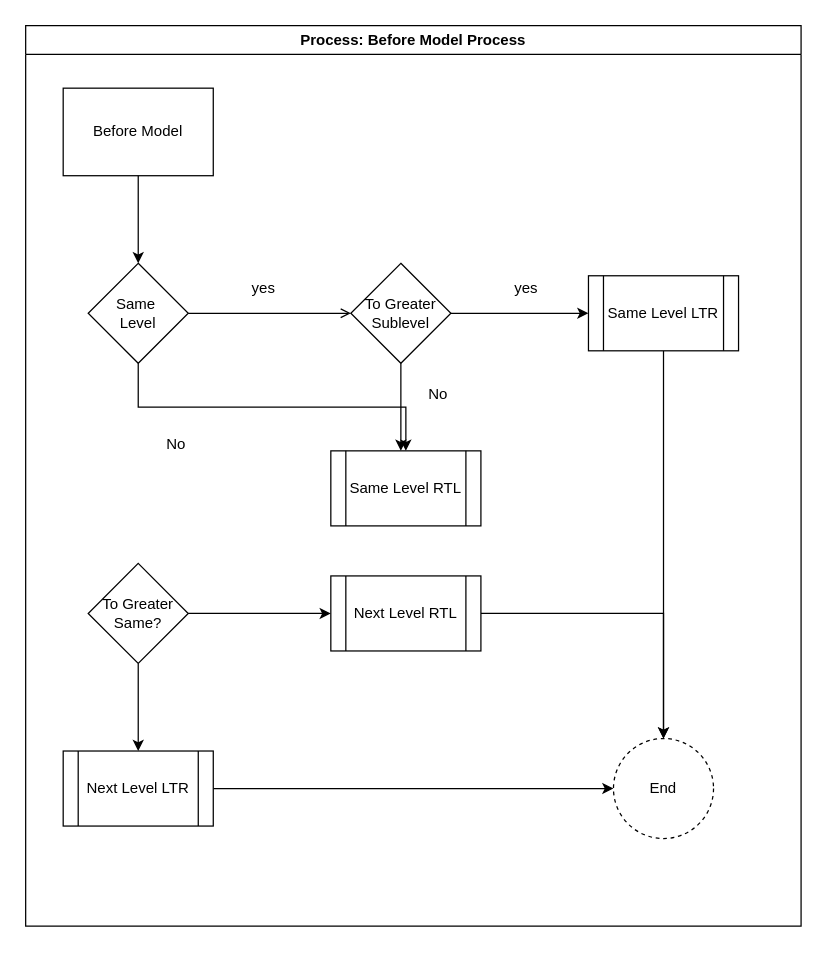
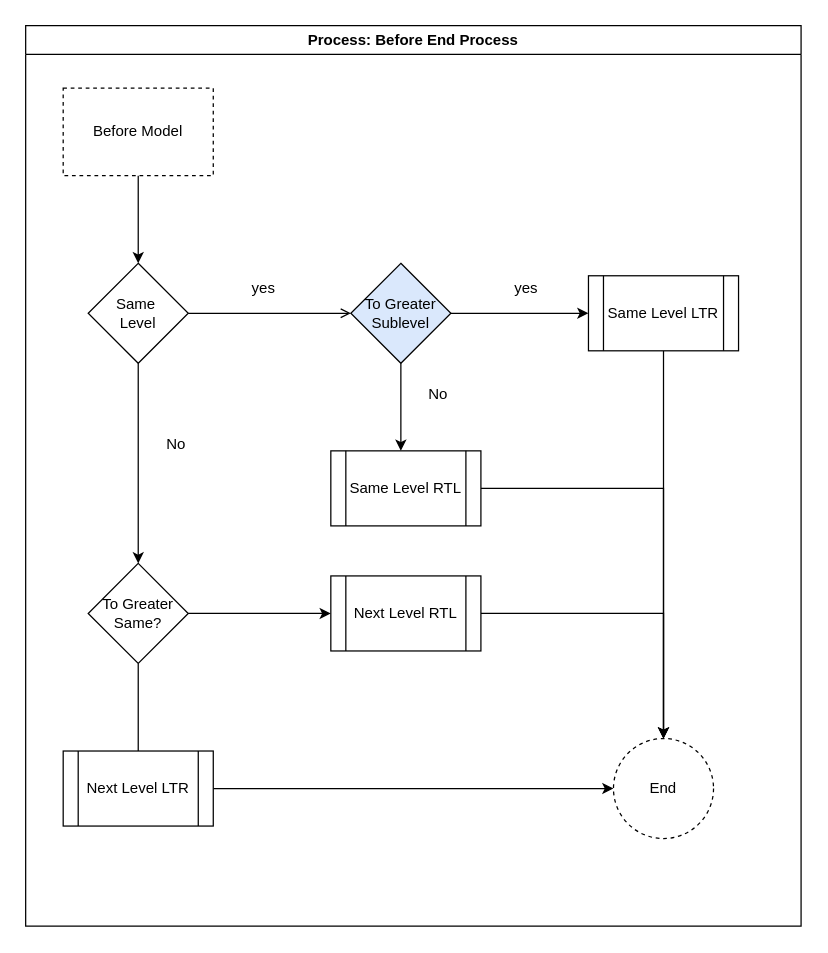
(413, 41) -> (413, 41)
(138, 132) -> (138, 132)
(401, 313) -> (401, 313)
(287, 407) -> (138, 479)
none -> (571, 488)
(138, 741) -> (138, 744)
